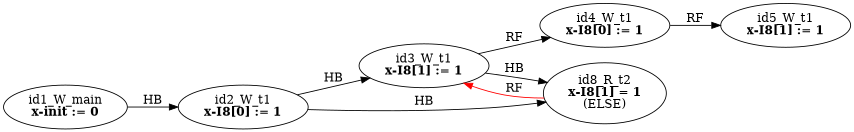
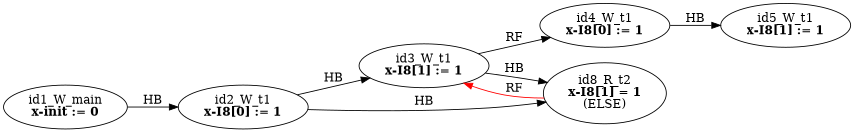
(695, 19) -> (695, 19)
